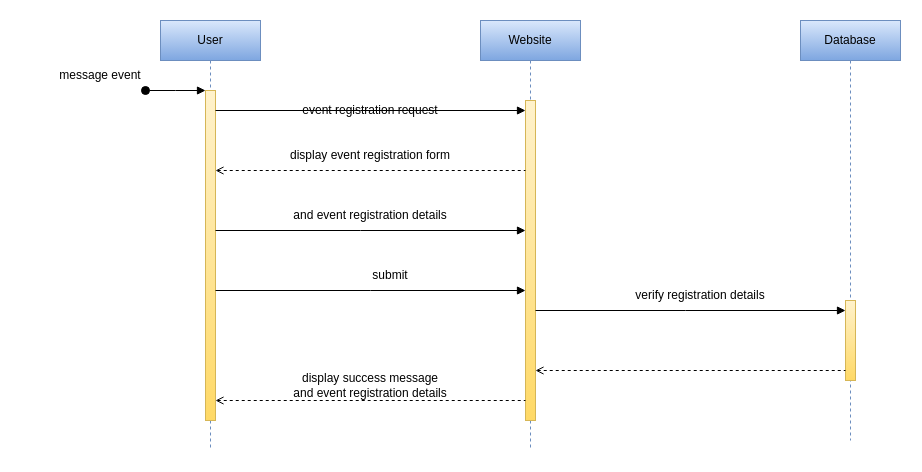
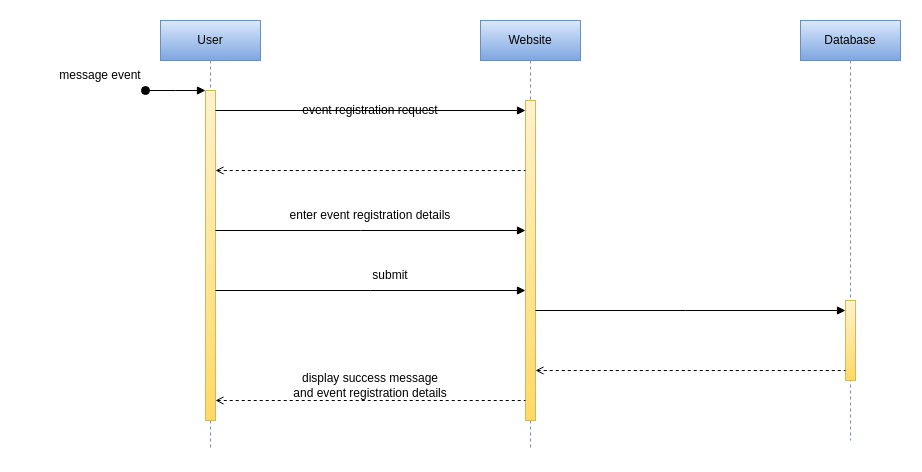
(371, 156) -> none
(371, 216) -> (371, 216)
(701, 296) -> none
